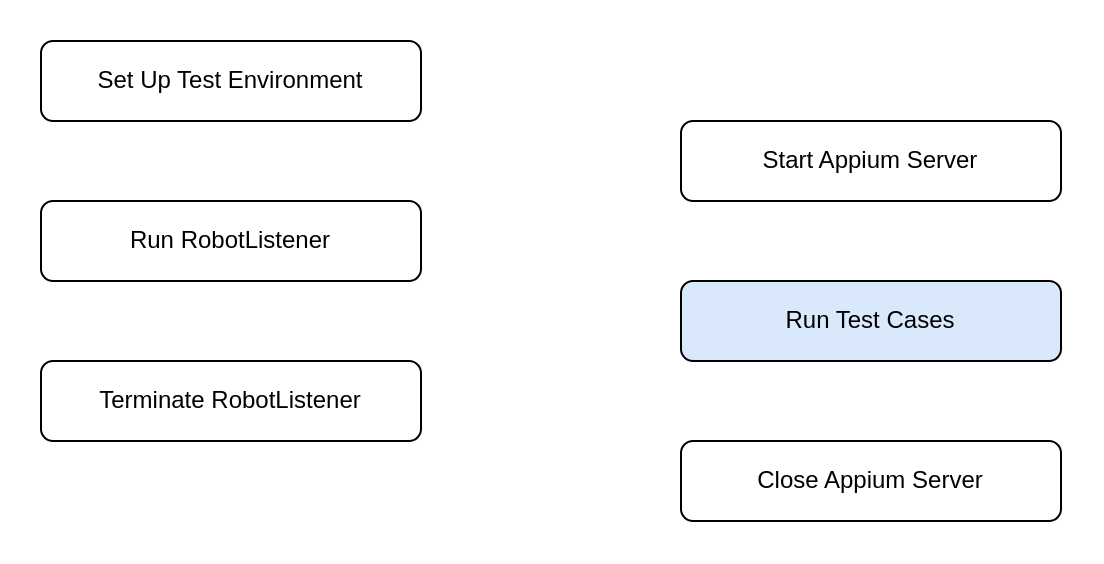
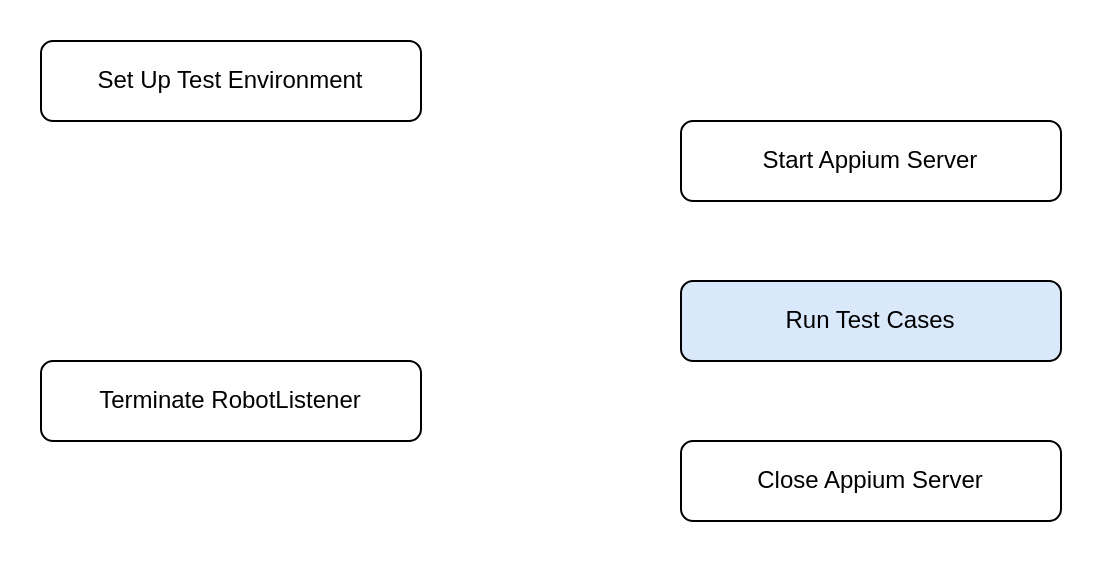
(231, 241) -> none
